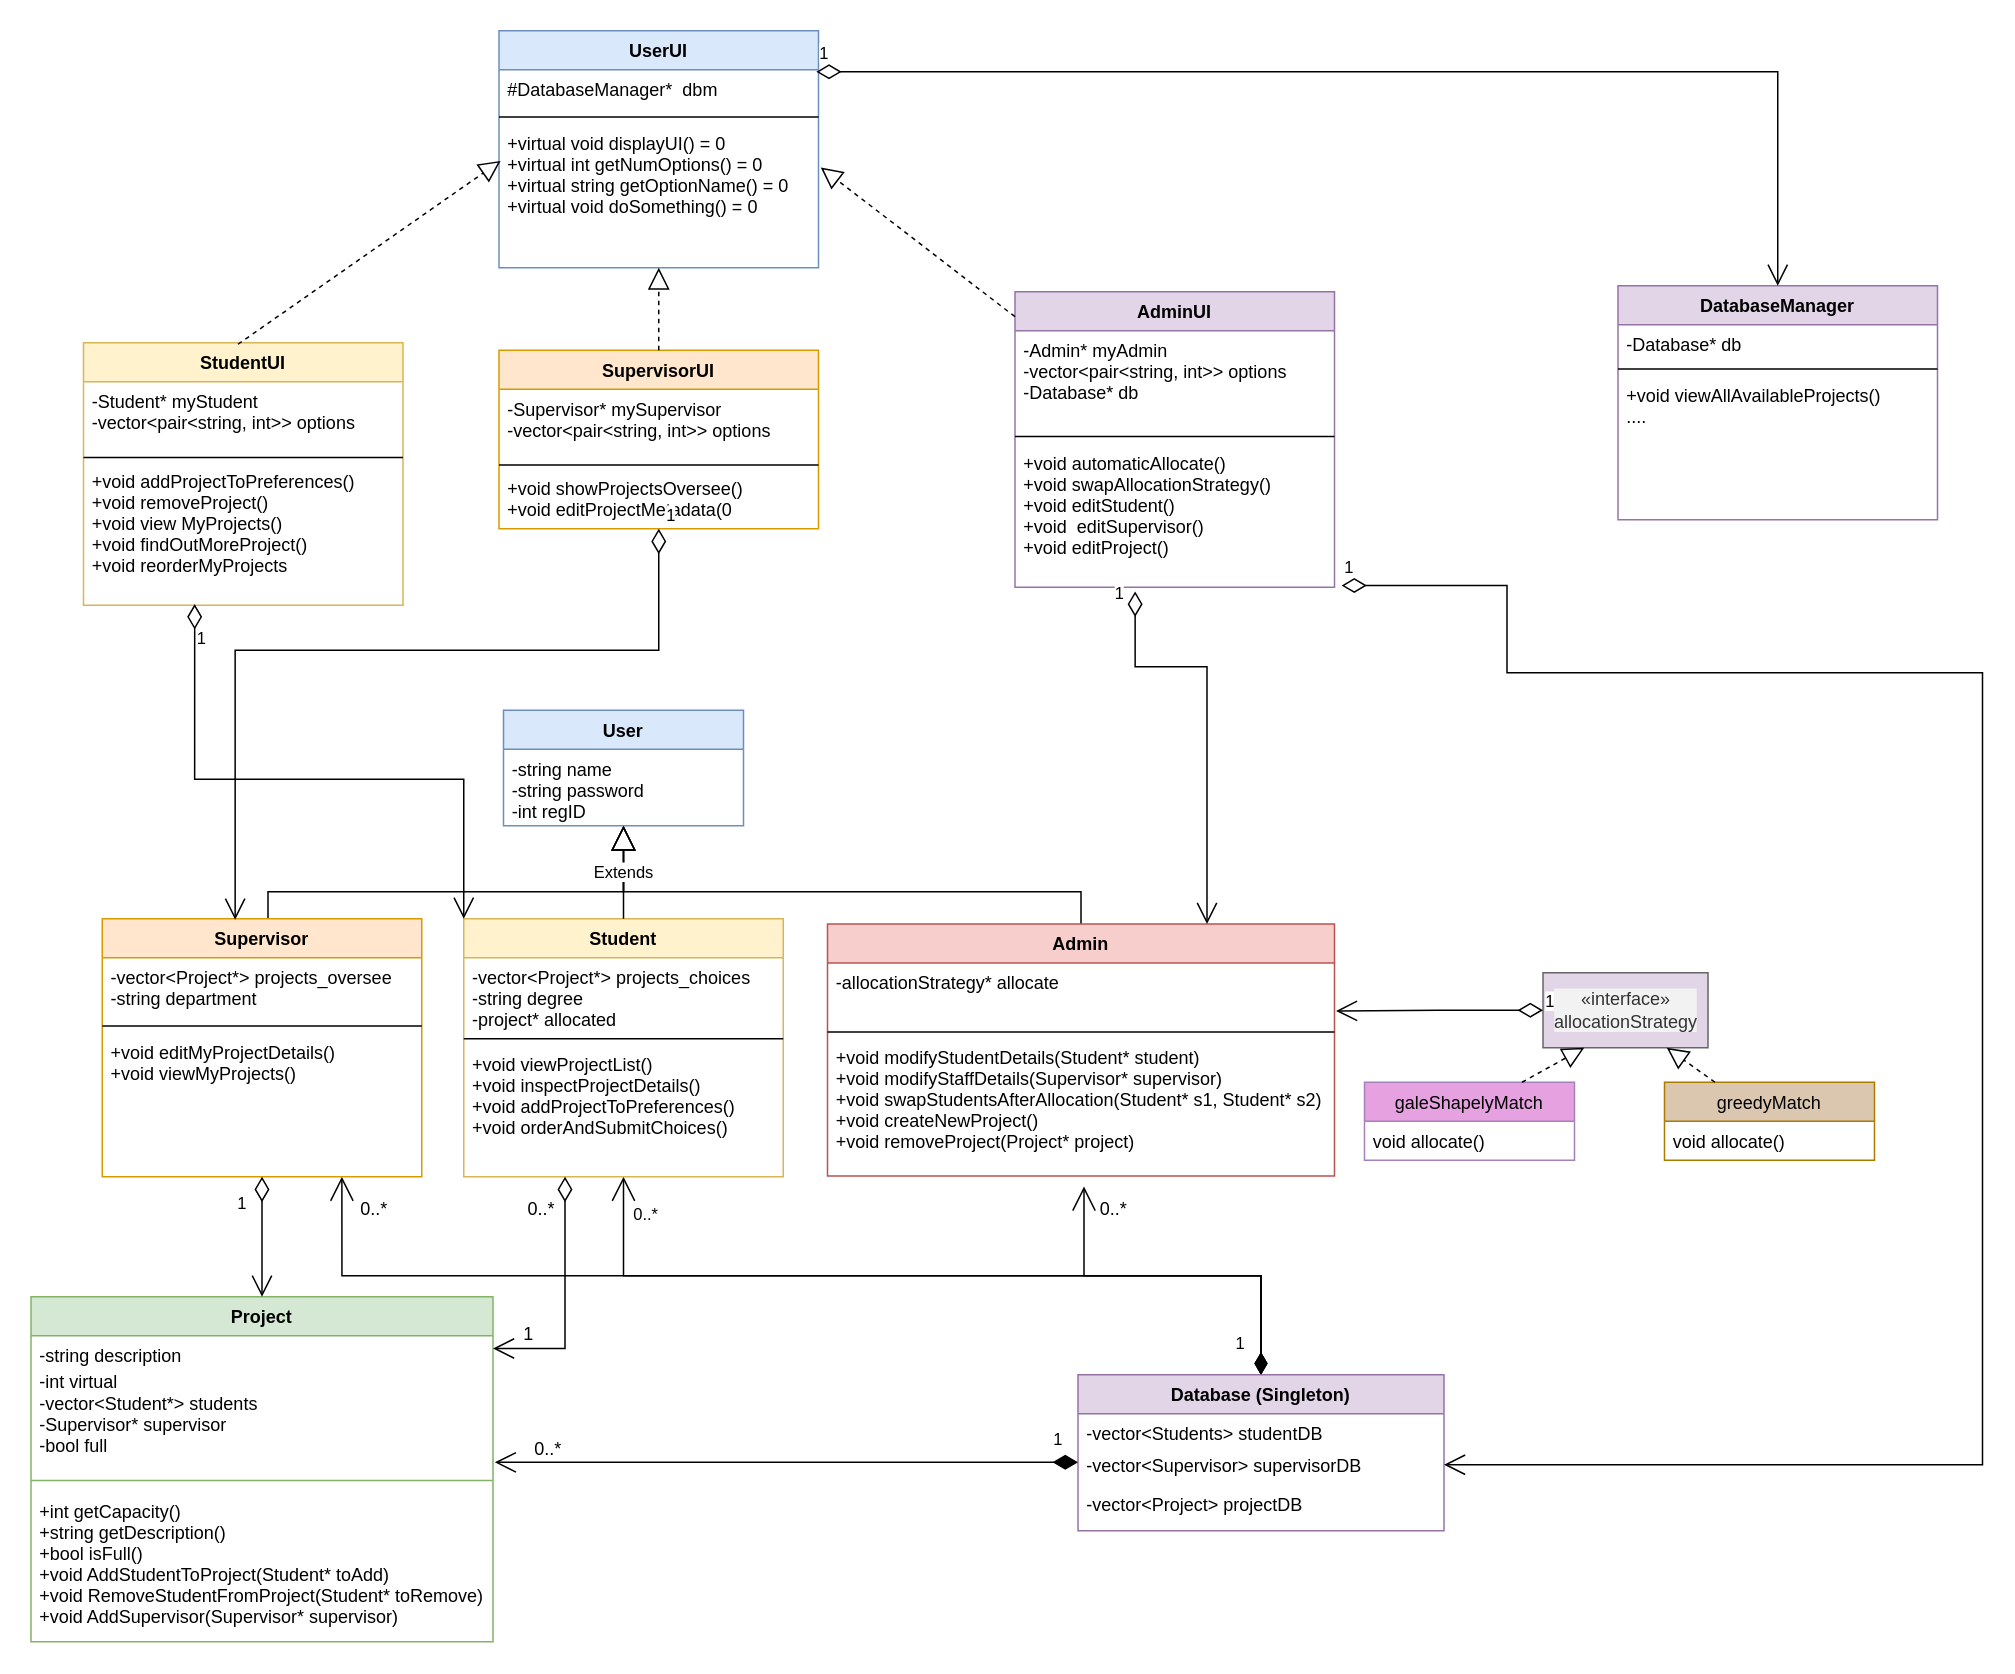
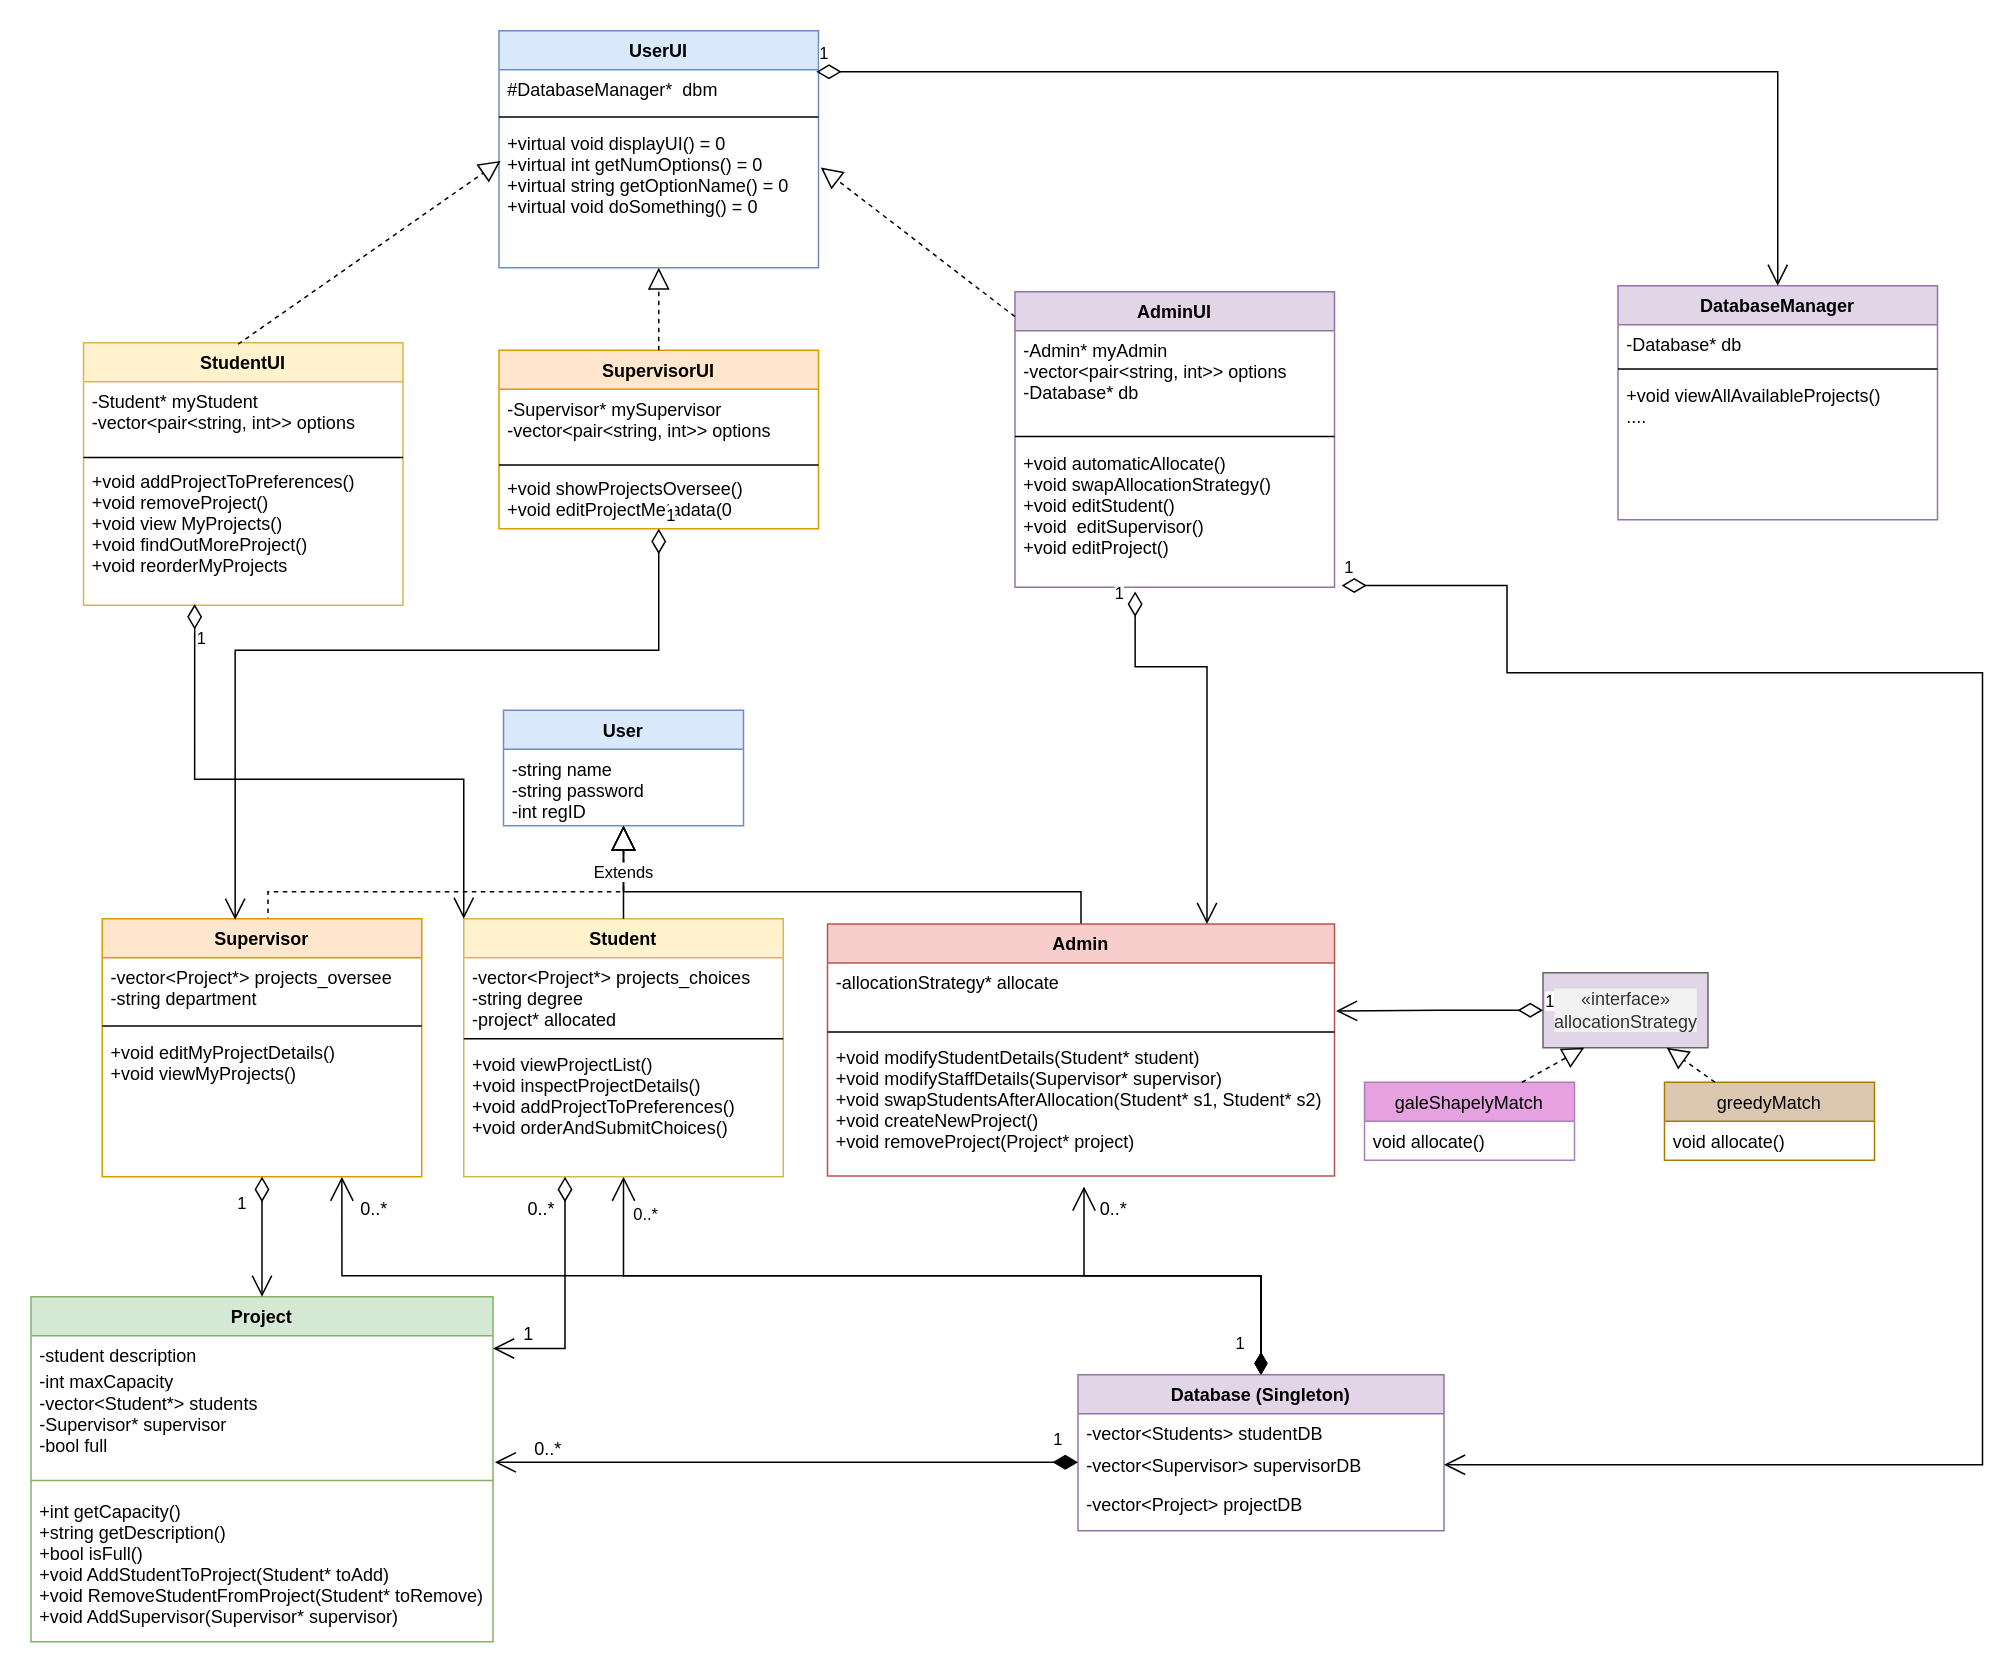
(432, 892) -> (432, 892)
(125, 1356) -> (133, 1356)
(90, 1382) -> (113, 1382)
